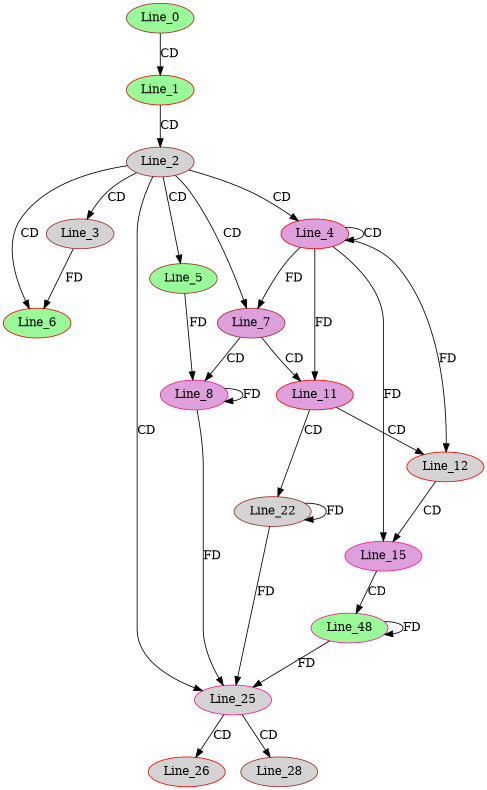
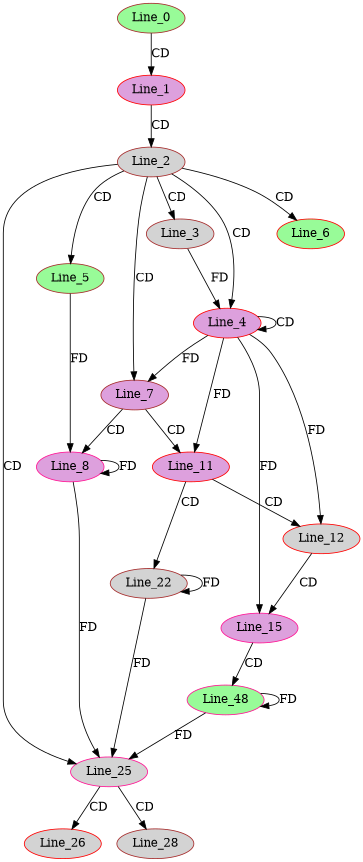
(160, 90) -> (151, 90)
(60, 275) -> (202, 275)
